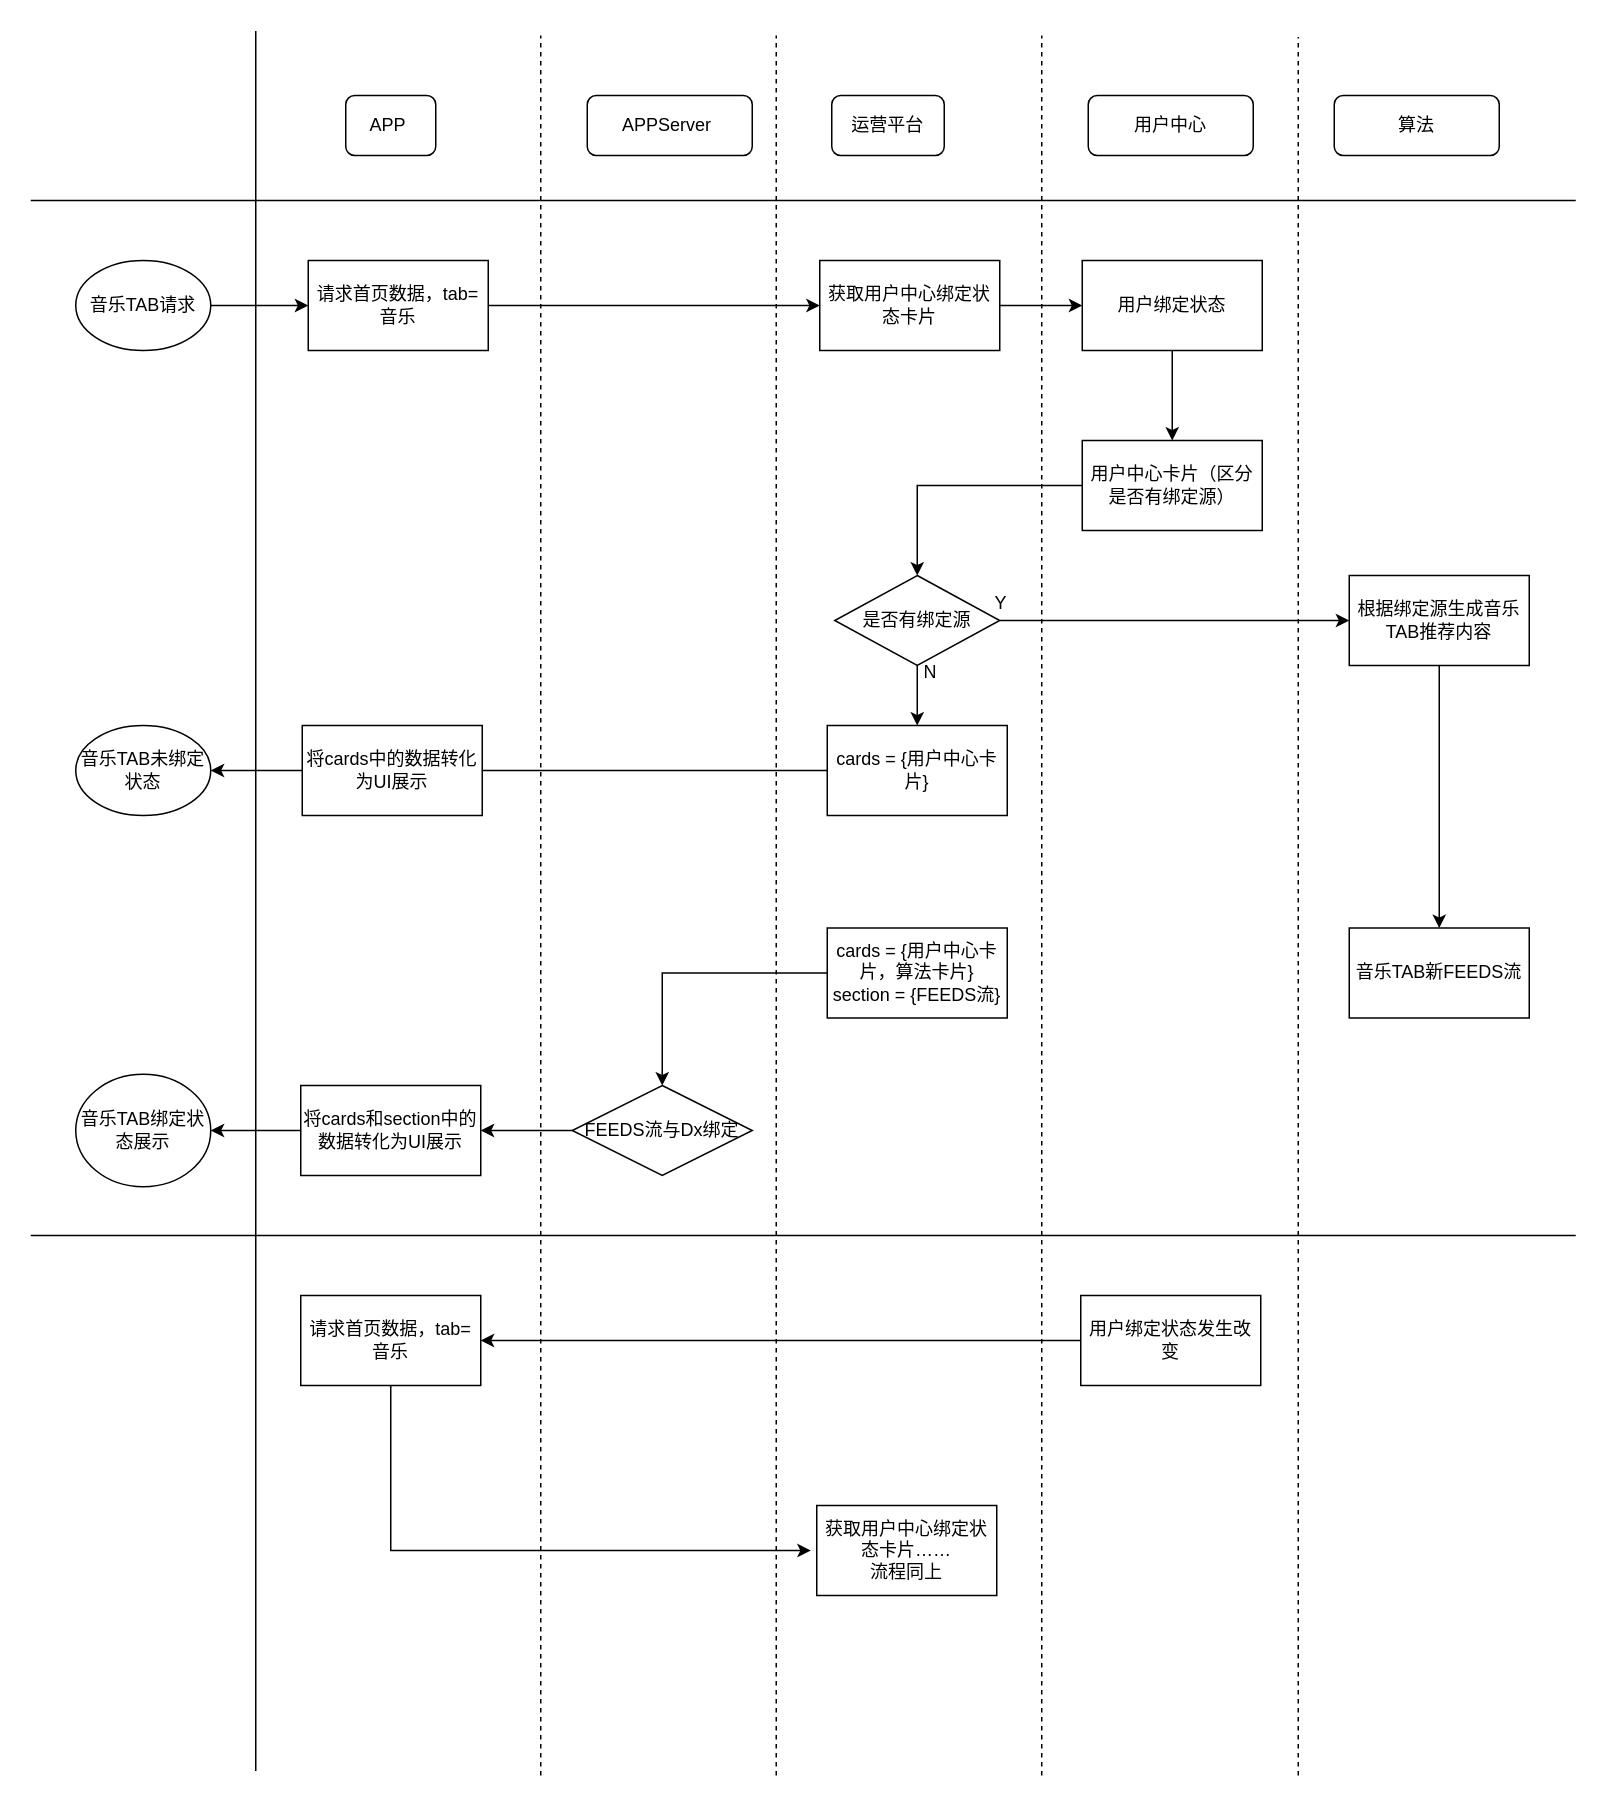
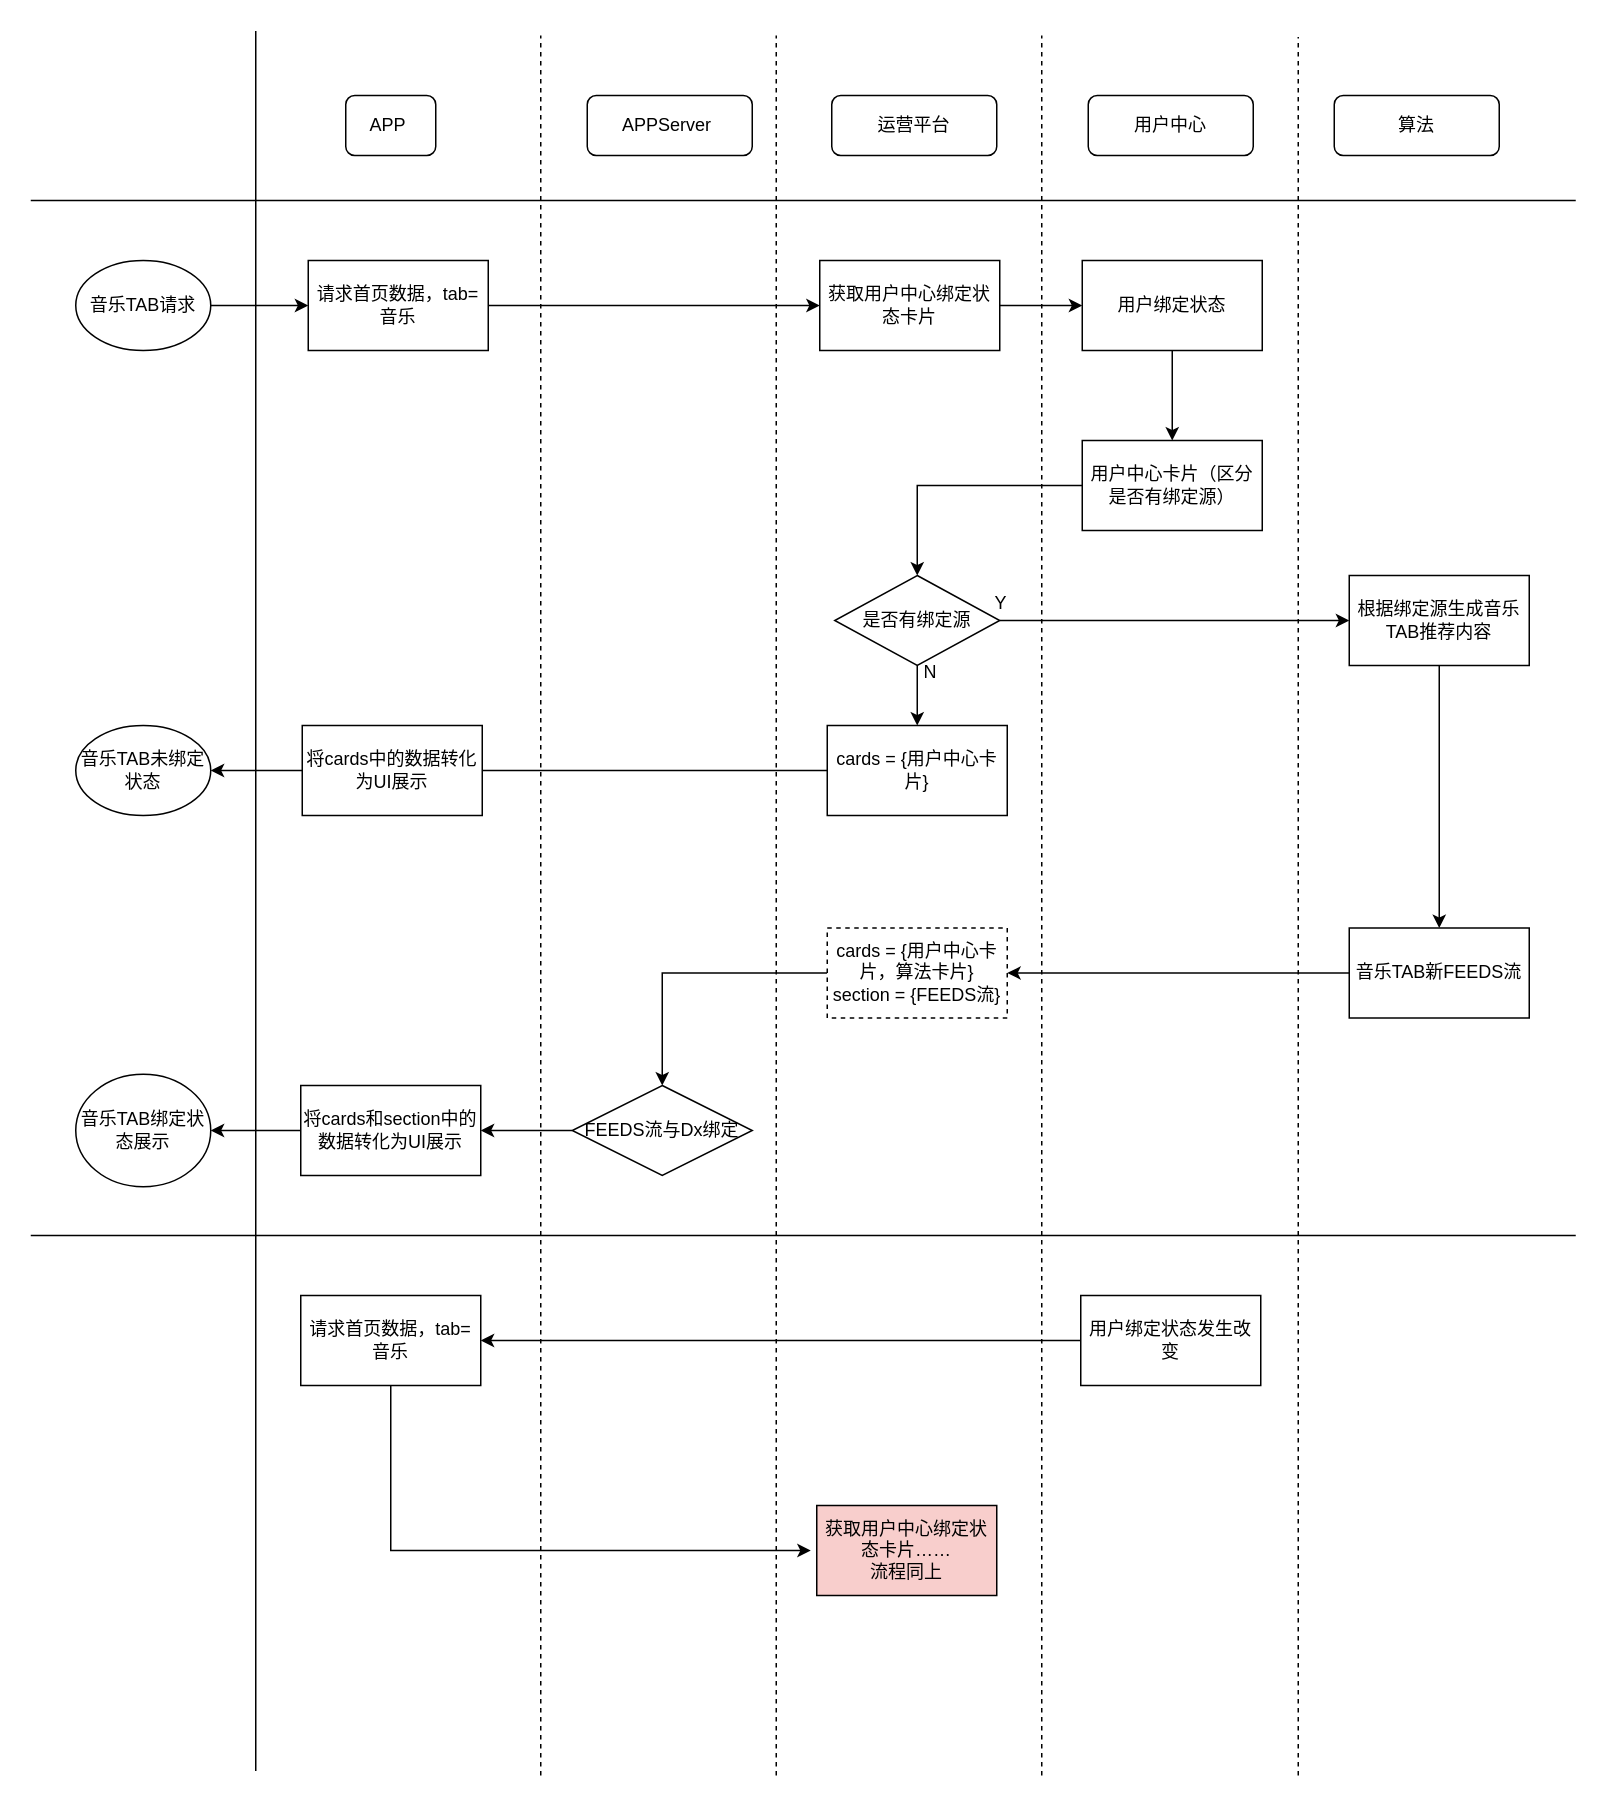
(888, 125) -> (914, 125)
(917, 973) -> (917, 973)
none -> (1183, 973)
(907, 1550) -> (907, 1550)
